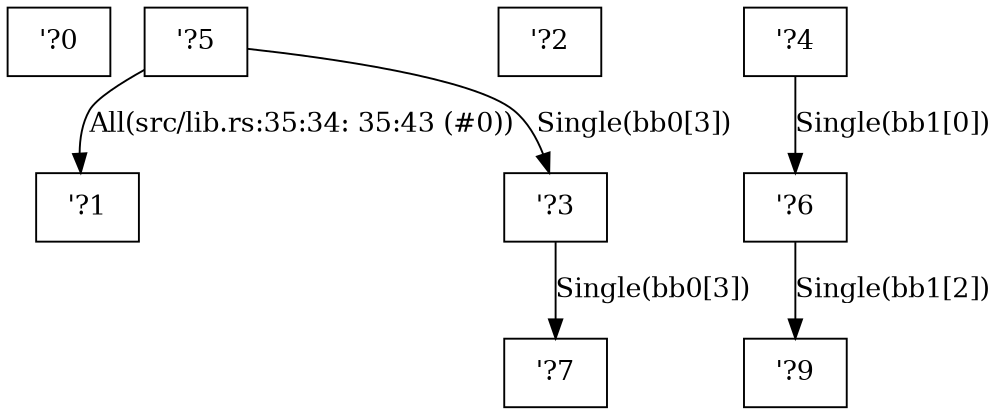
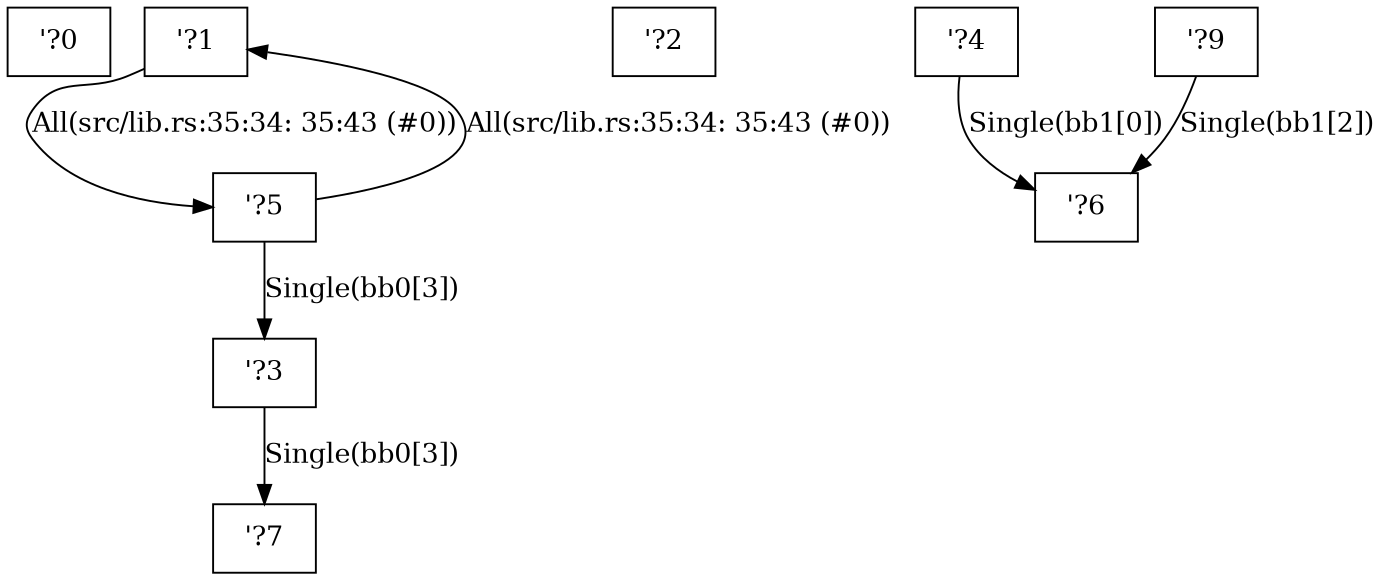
none -> (41, 148)
(795, 281) -> (1176, 121)
